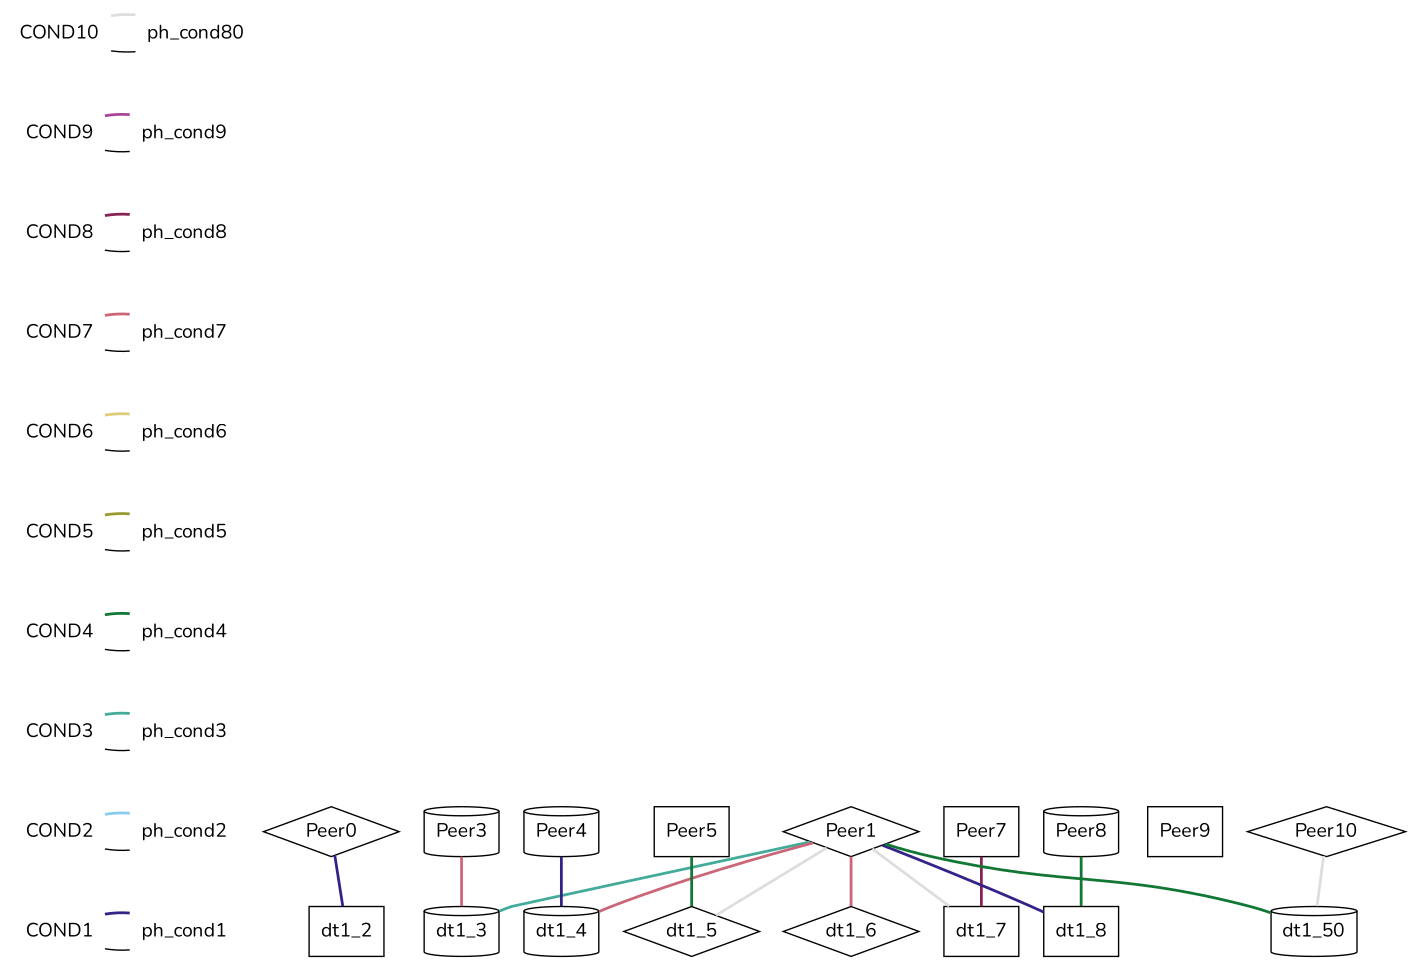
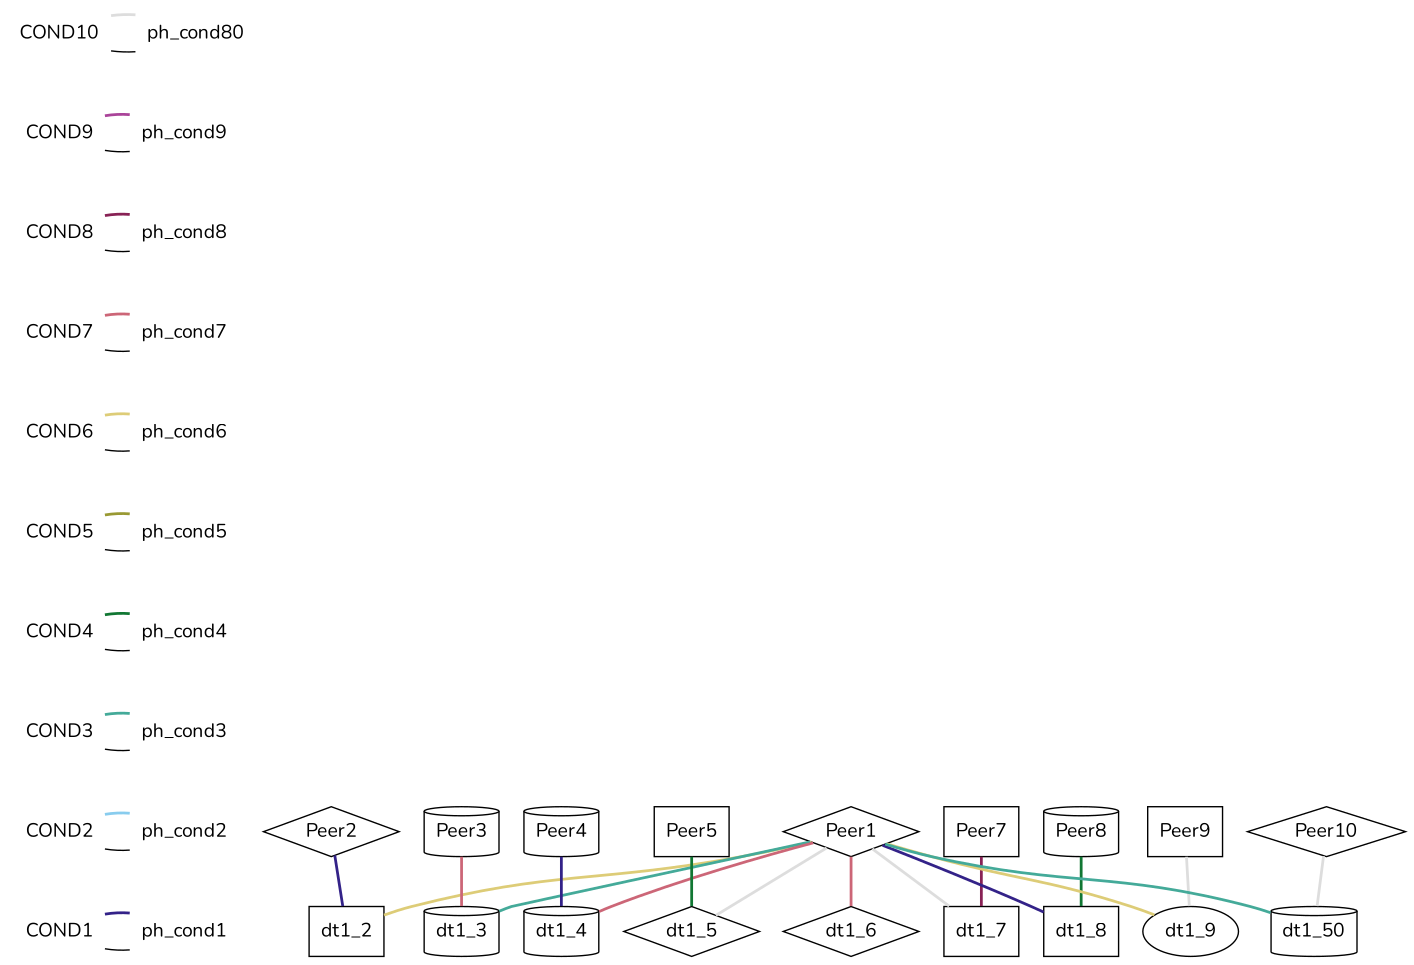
(331, 832) -> (331, 832)
none -> (597, 876)
(1068, 878) -> (1068, 878)
none -> (1191, 931)
